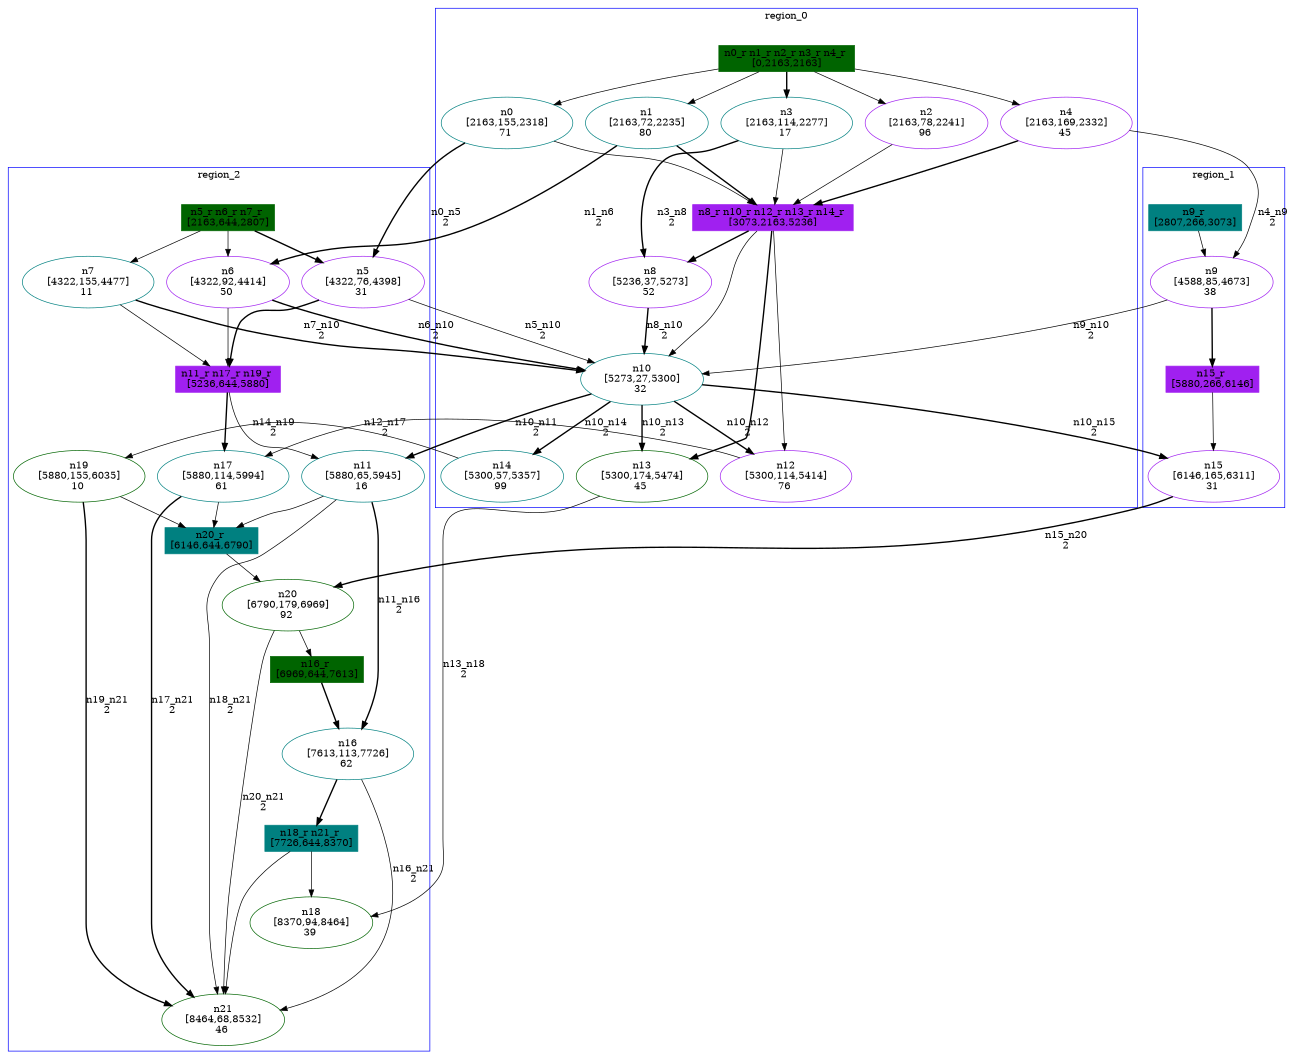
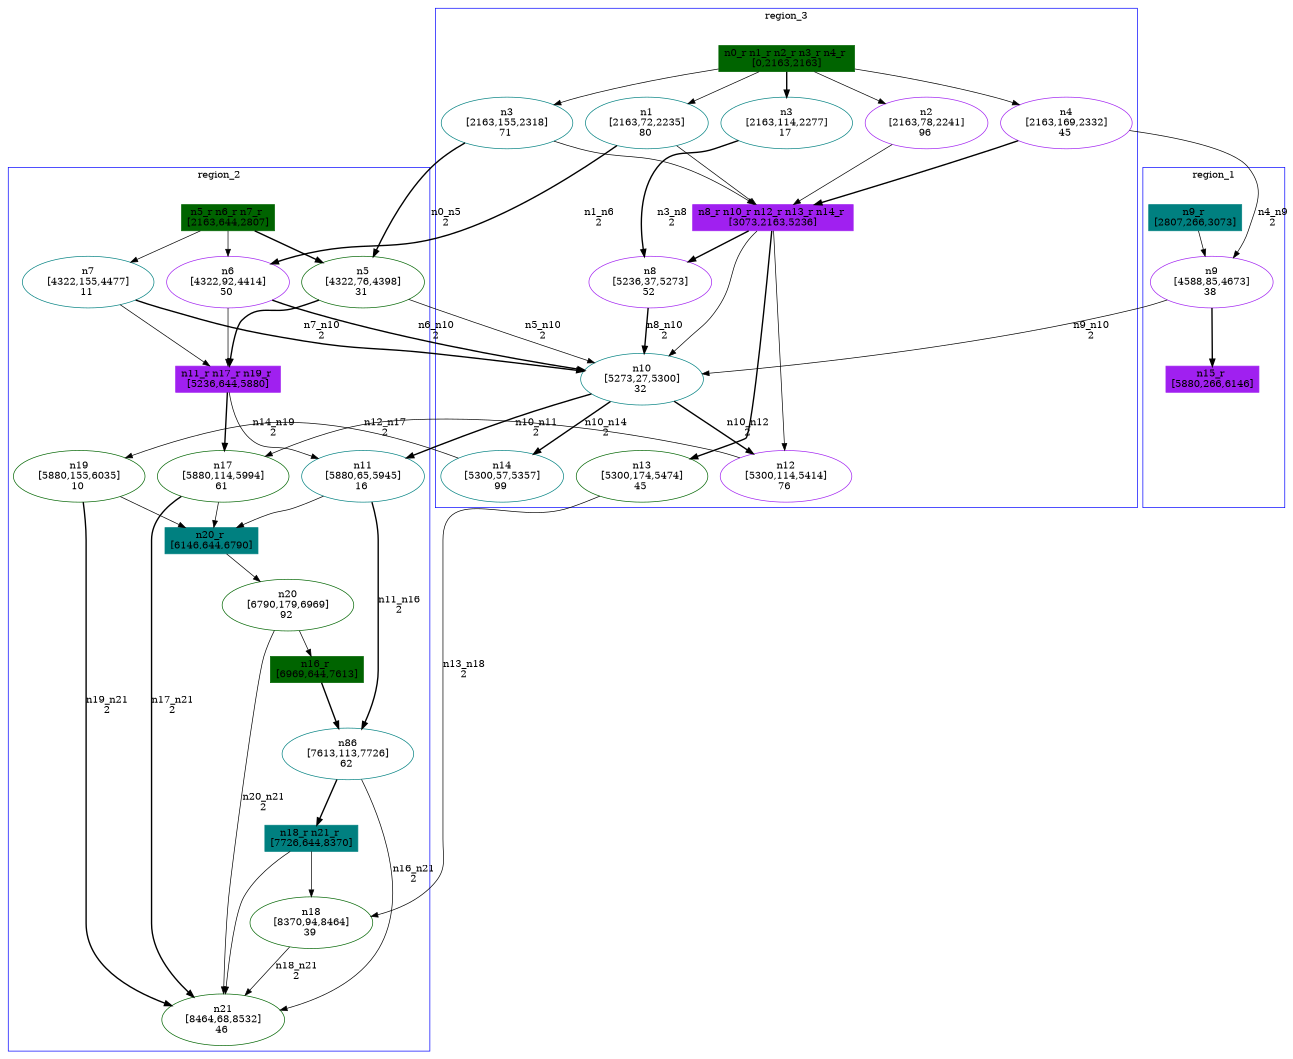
(786, 16) -> (786, 16)
(507, 123) -> (507, 123)
(714, 173) -> (714, 173)
(779, 173) -> none
(363, 282) -> (363, 282)
(642, 424) -> none
(223, 476) -> (223, 476)
(1214, 476) -> none
(209, 710) -> (270, 969)
(348, 754) -> (348, 754)
